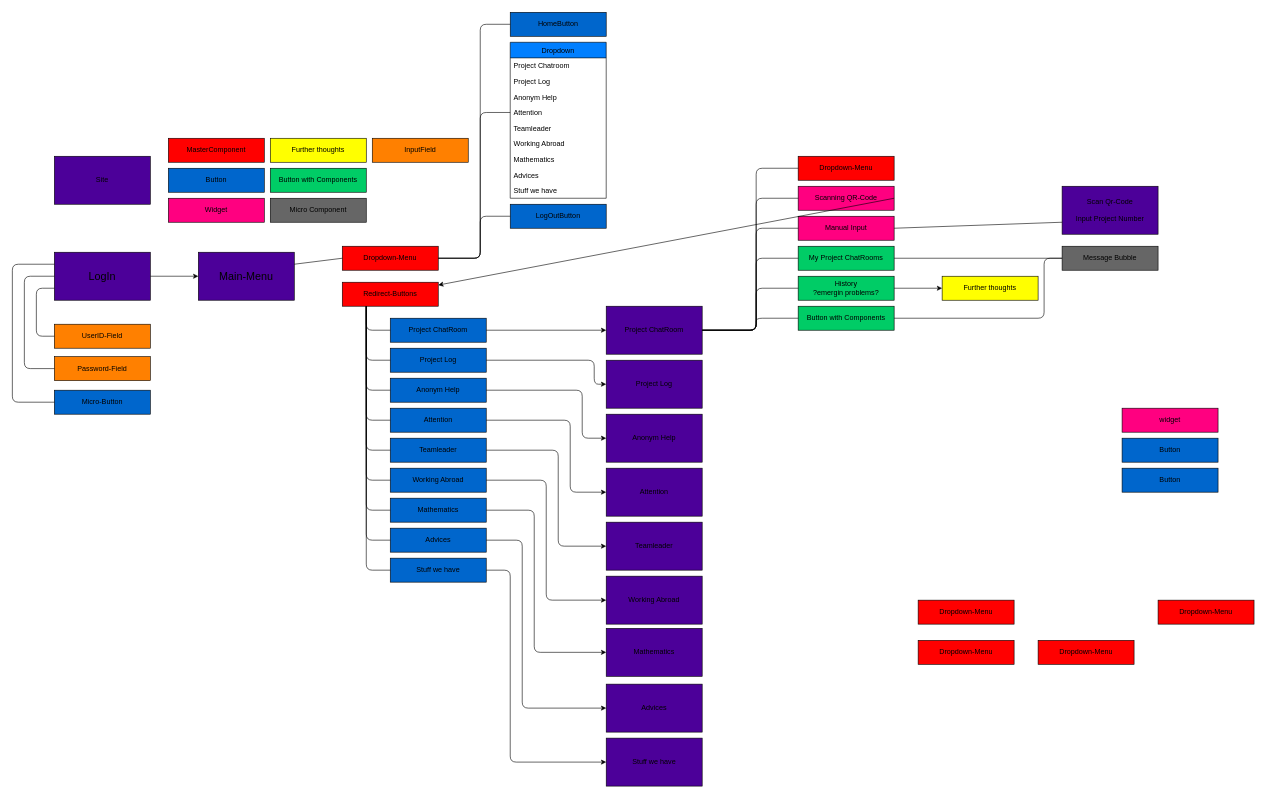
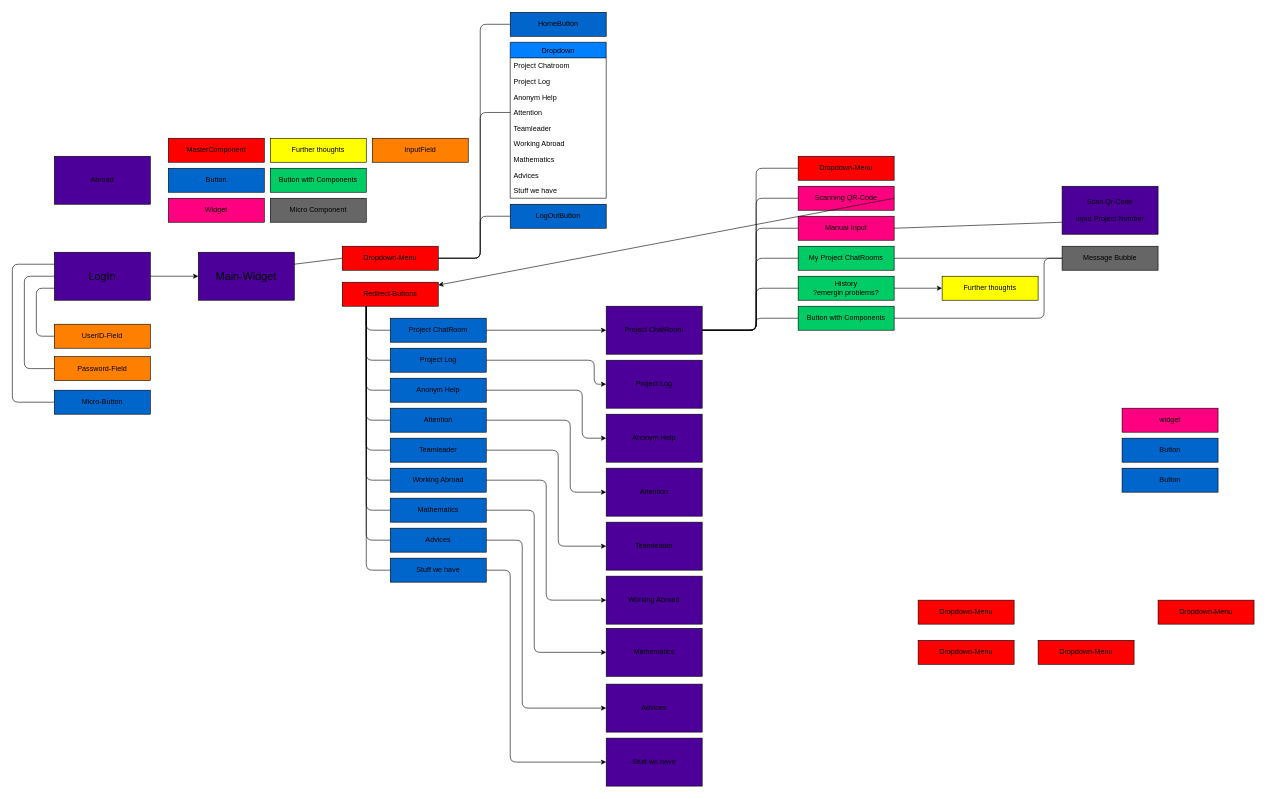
(102, 180) -> (102, 180)
(246, 276) -> (246, 276)
